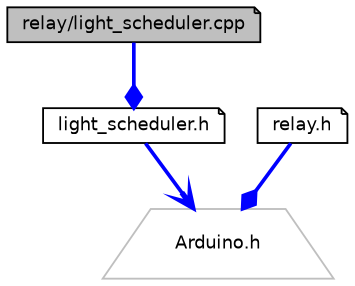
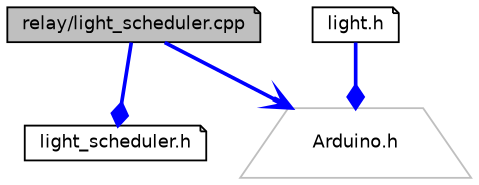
(302, 126) -> (356, 25)
(164, 168) -> (220, 71)
